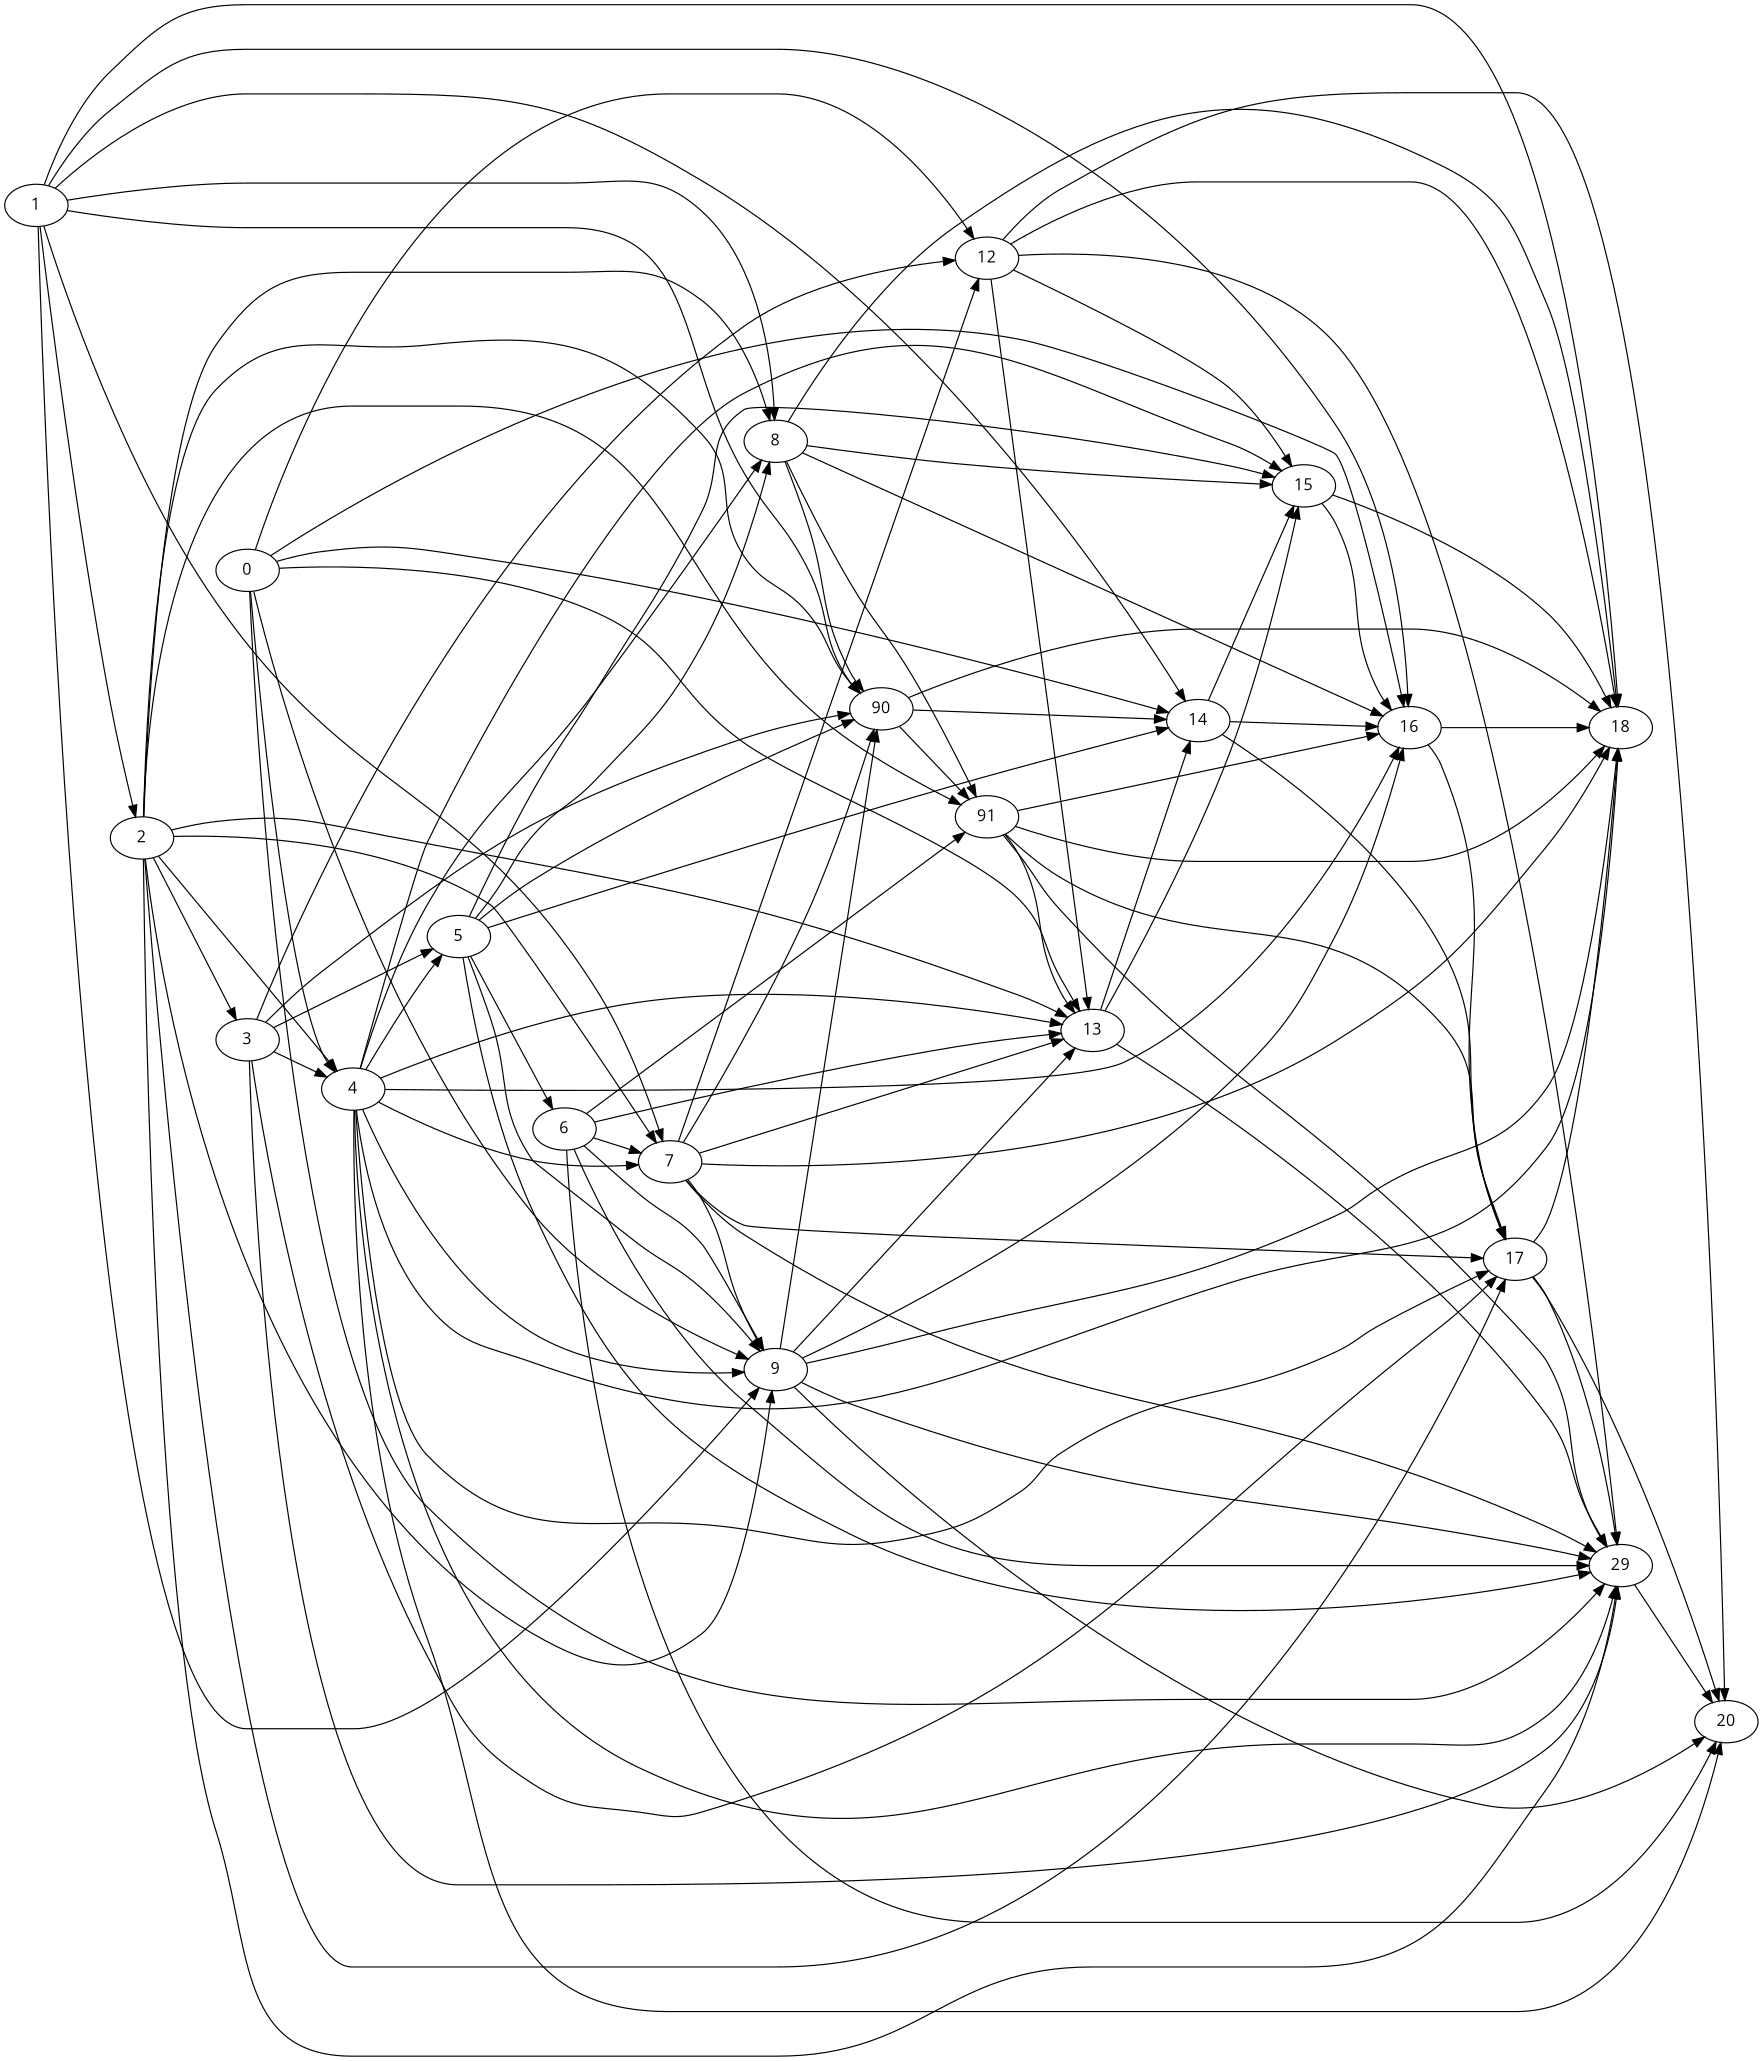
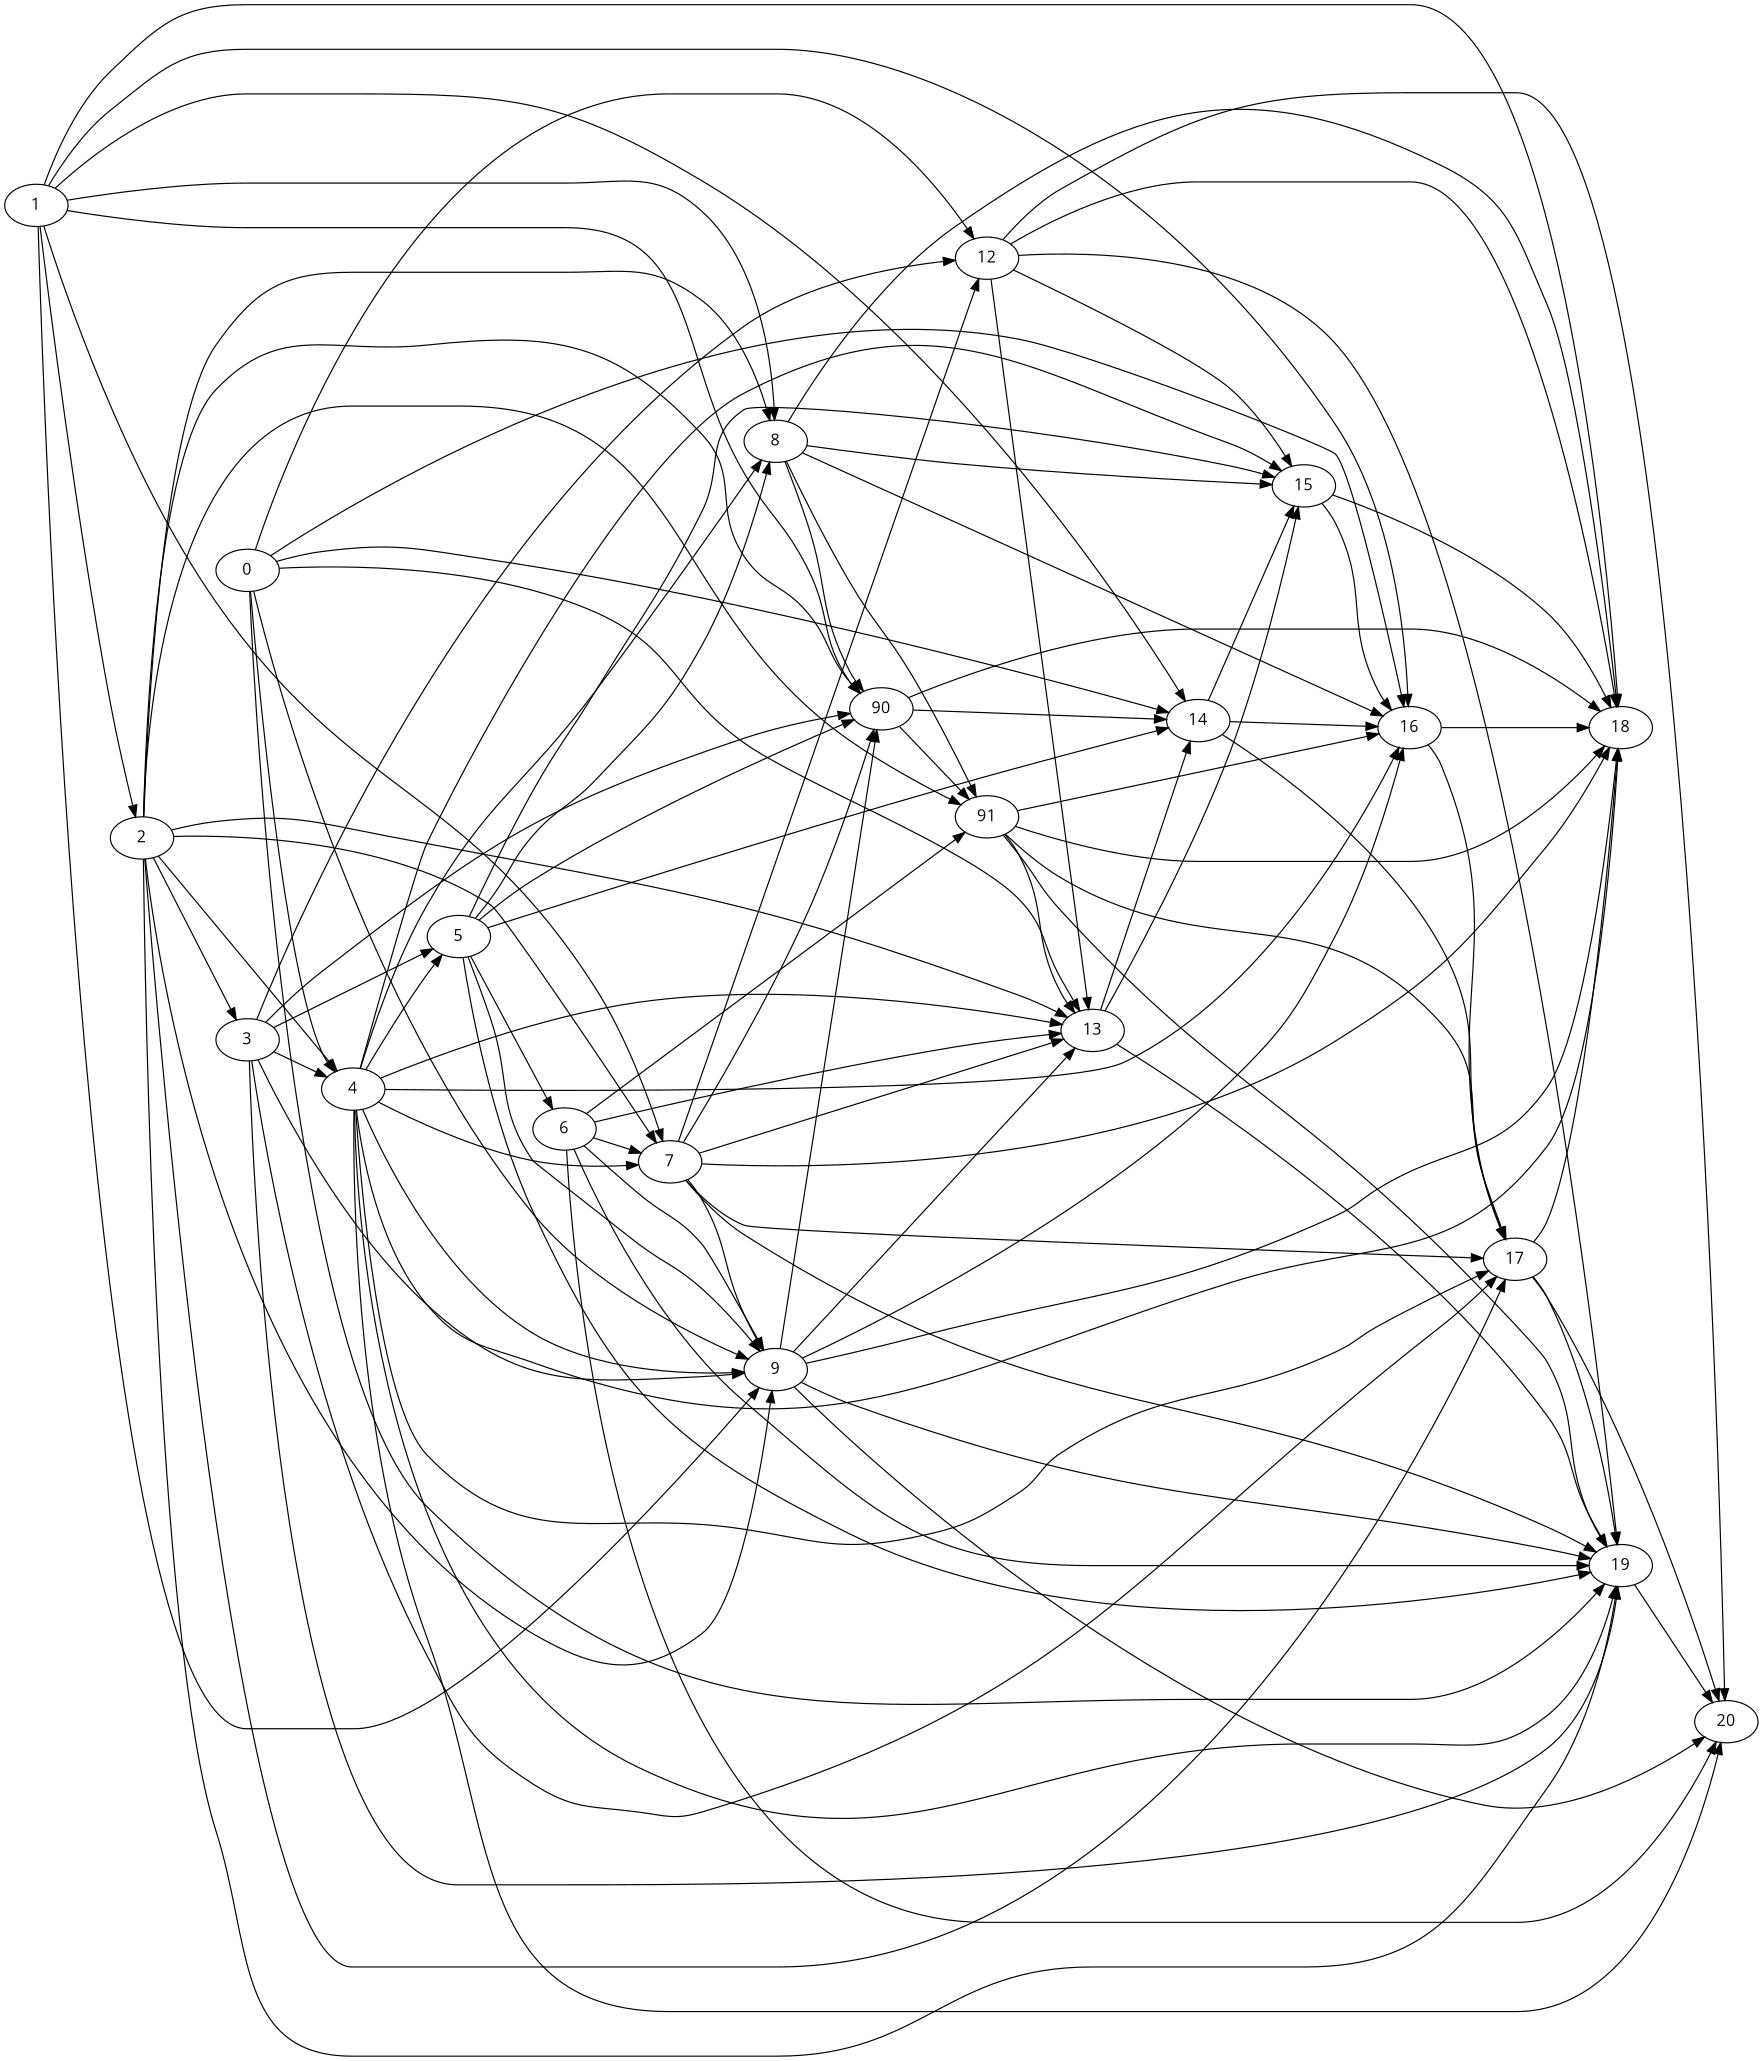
none -> (393, 1270)
(1621, 1566) -> (1621, 1566)
